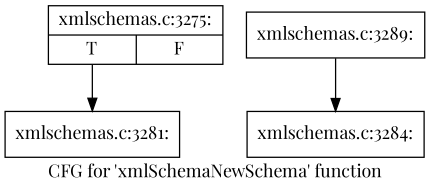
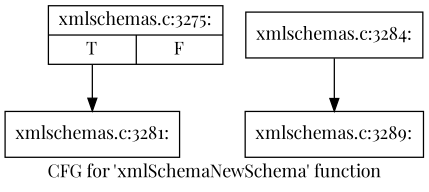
(336, 78) -> (334, 78)
